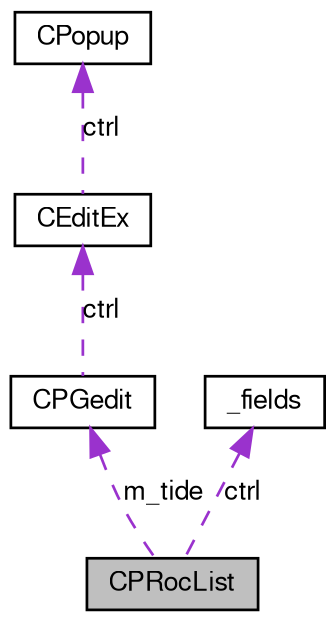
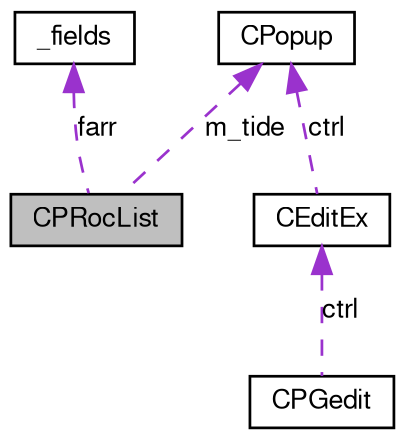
(243, 493) -> (98, 129)
(124, 508) -> (181, 139)
